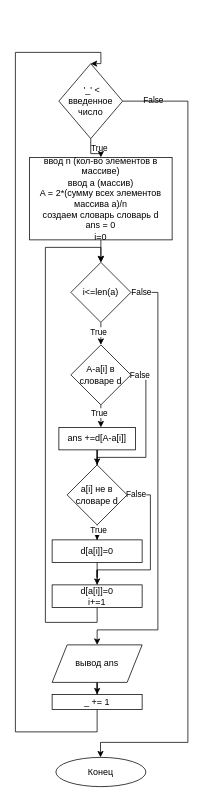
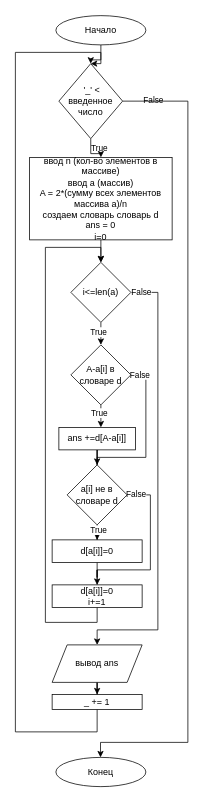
none -> (101, 30)
none -> (92, 60)
